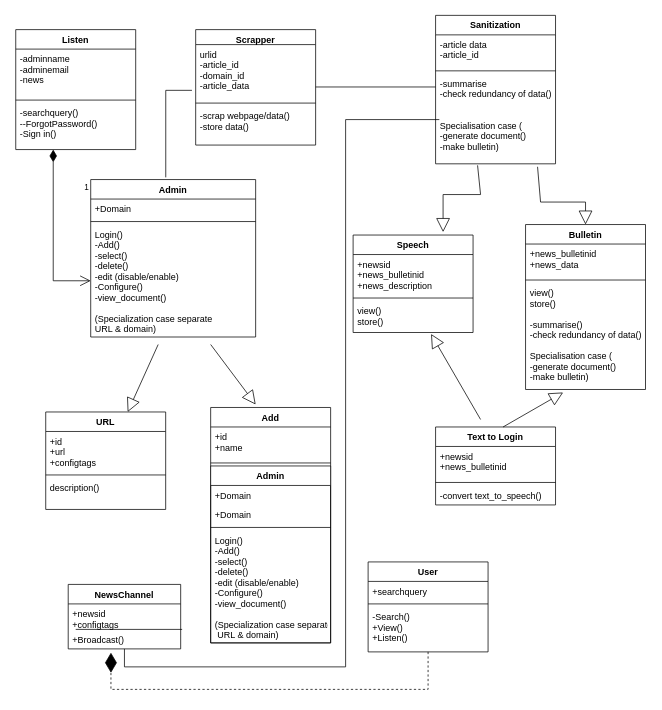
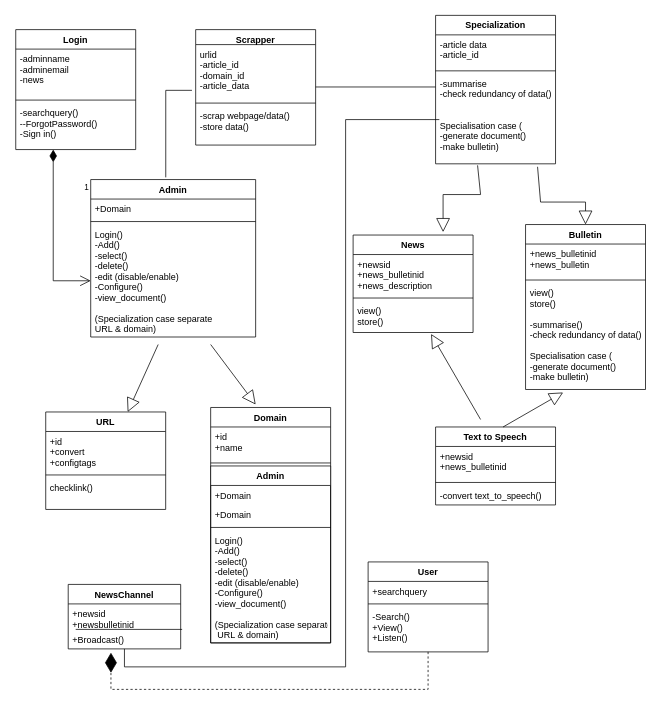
(495, 26) -> (495, 26)
(75, 40) -> (75, 40)
(413, 245) -> (413, 245)
(565, 254) -> (565, 254)
(270, 418) -> (270, 418)
(495, 437) -> (495, 437)
(56, 442) -> (56, 442)
(80, 488) -> (75, 488)
(88, 614) -> (88, 614)
